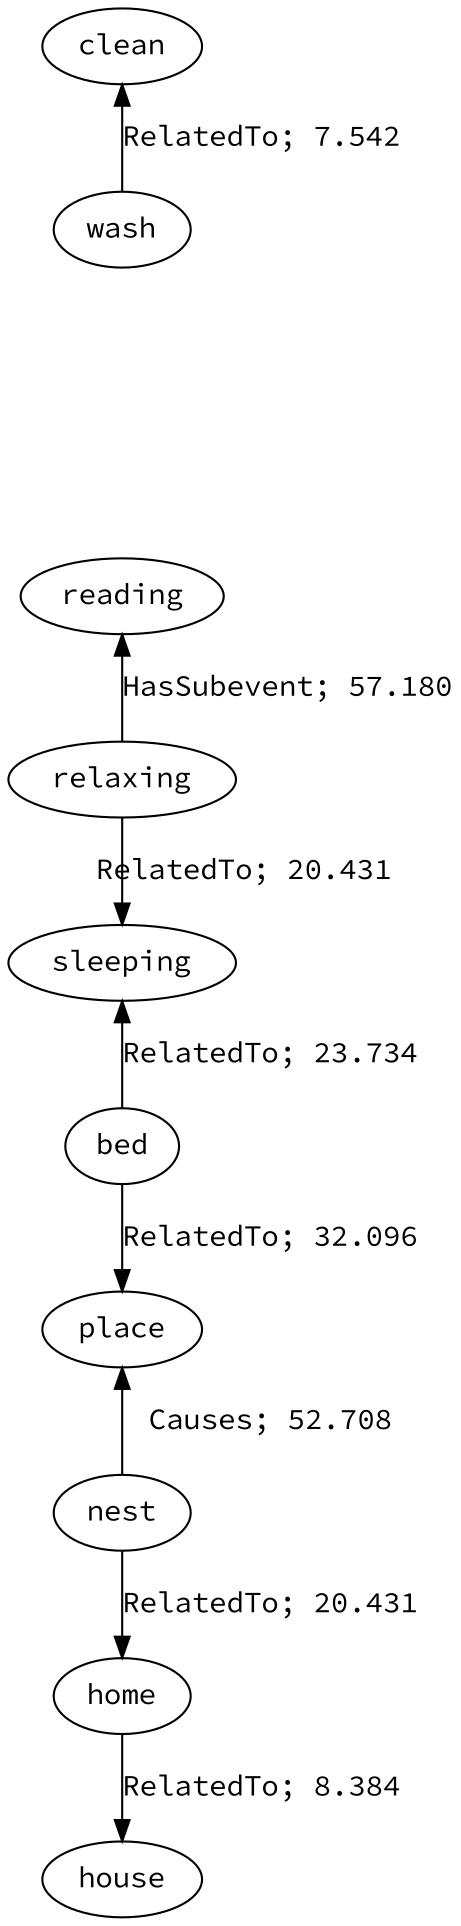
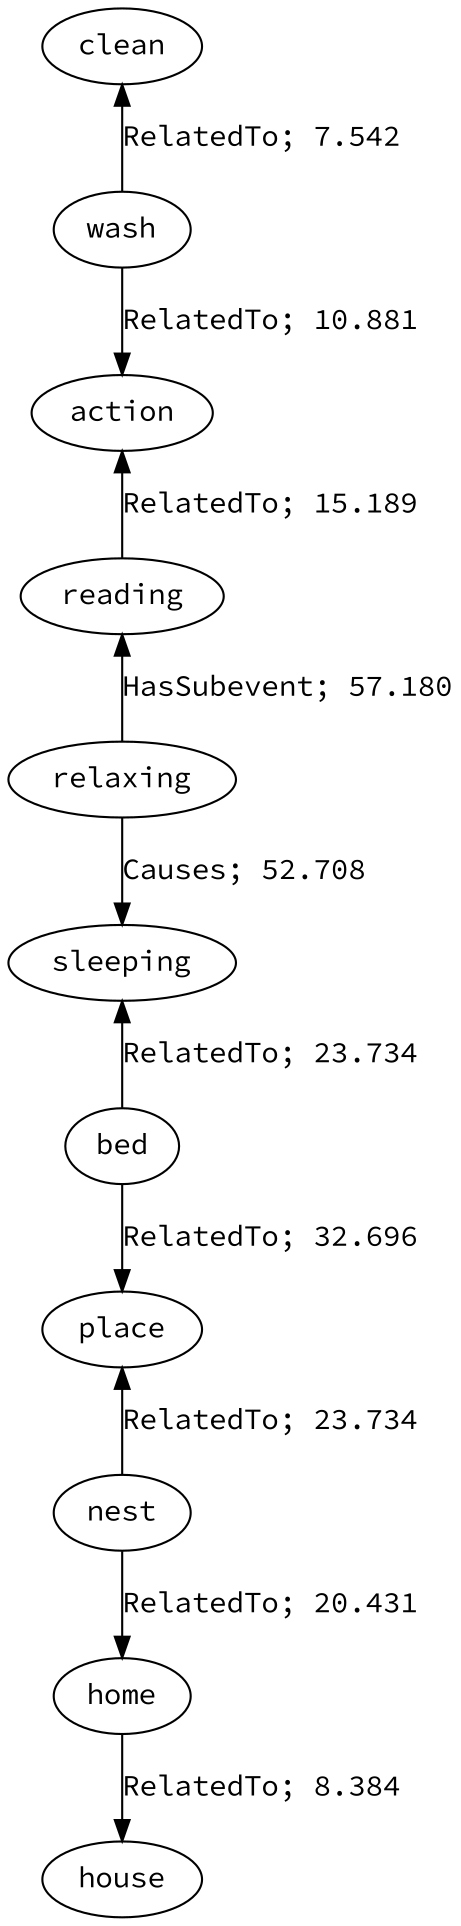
none -> (122, 413)
(244, 871) -> (244, 871)
(271, 1238) -> (271, 1238)
(271, 1421) -> (271, 1421)
